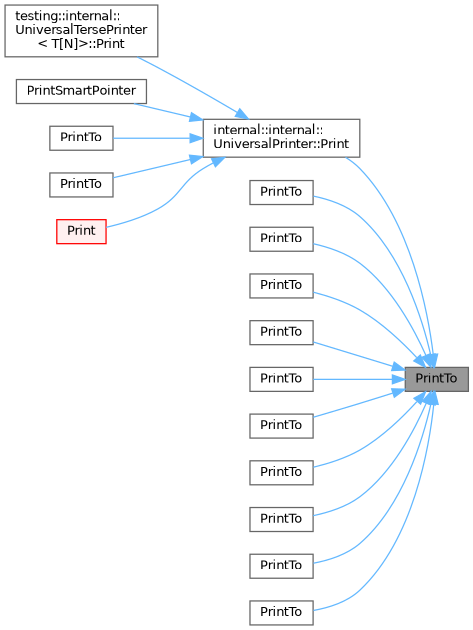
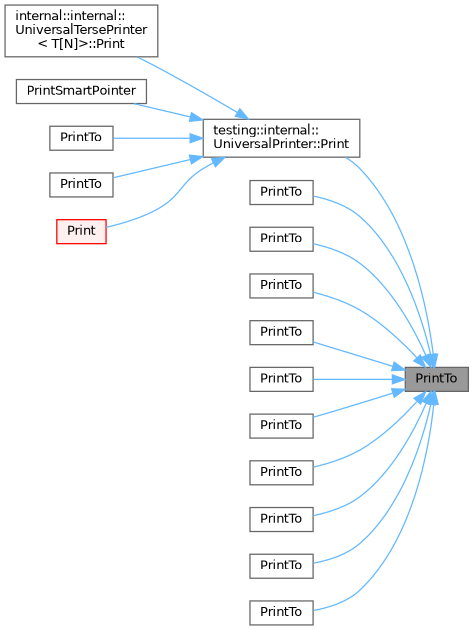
(81, 31) -> (81, 31)
(282, 138) -> (282, 138)
